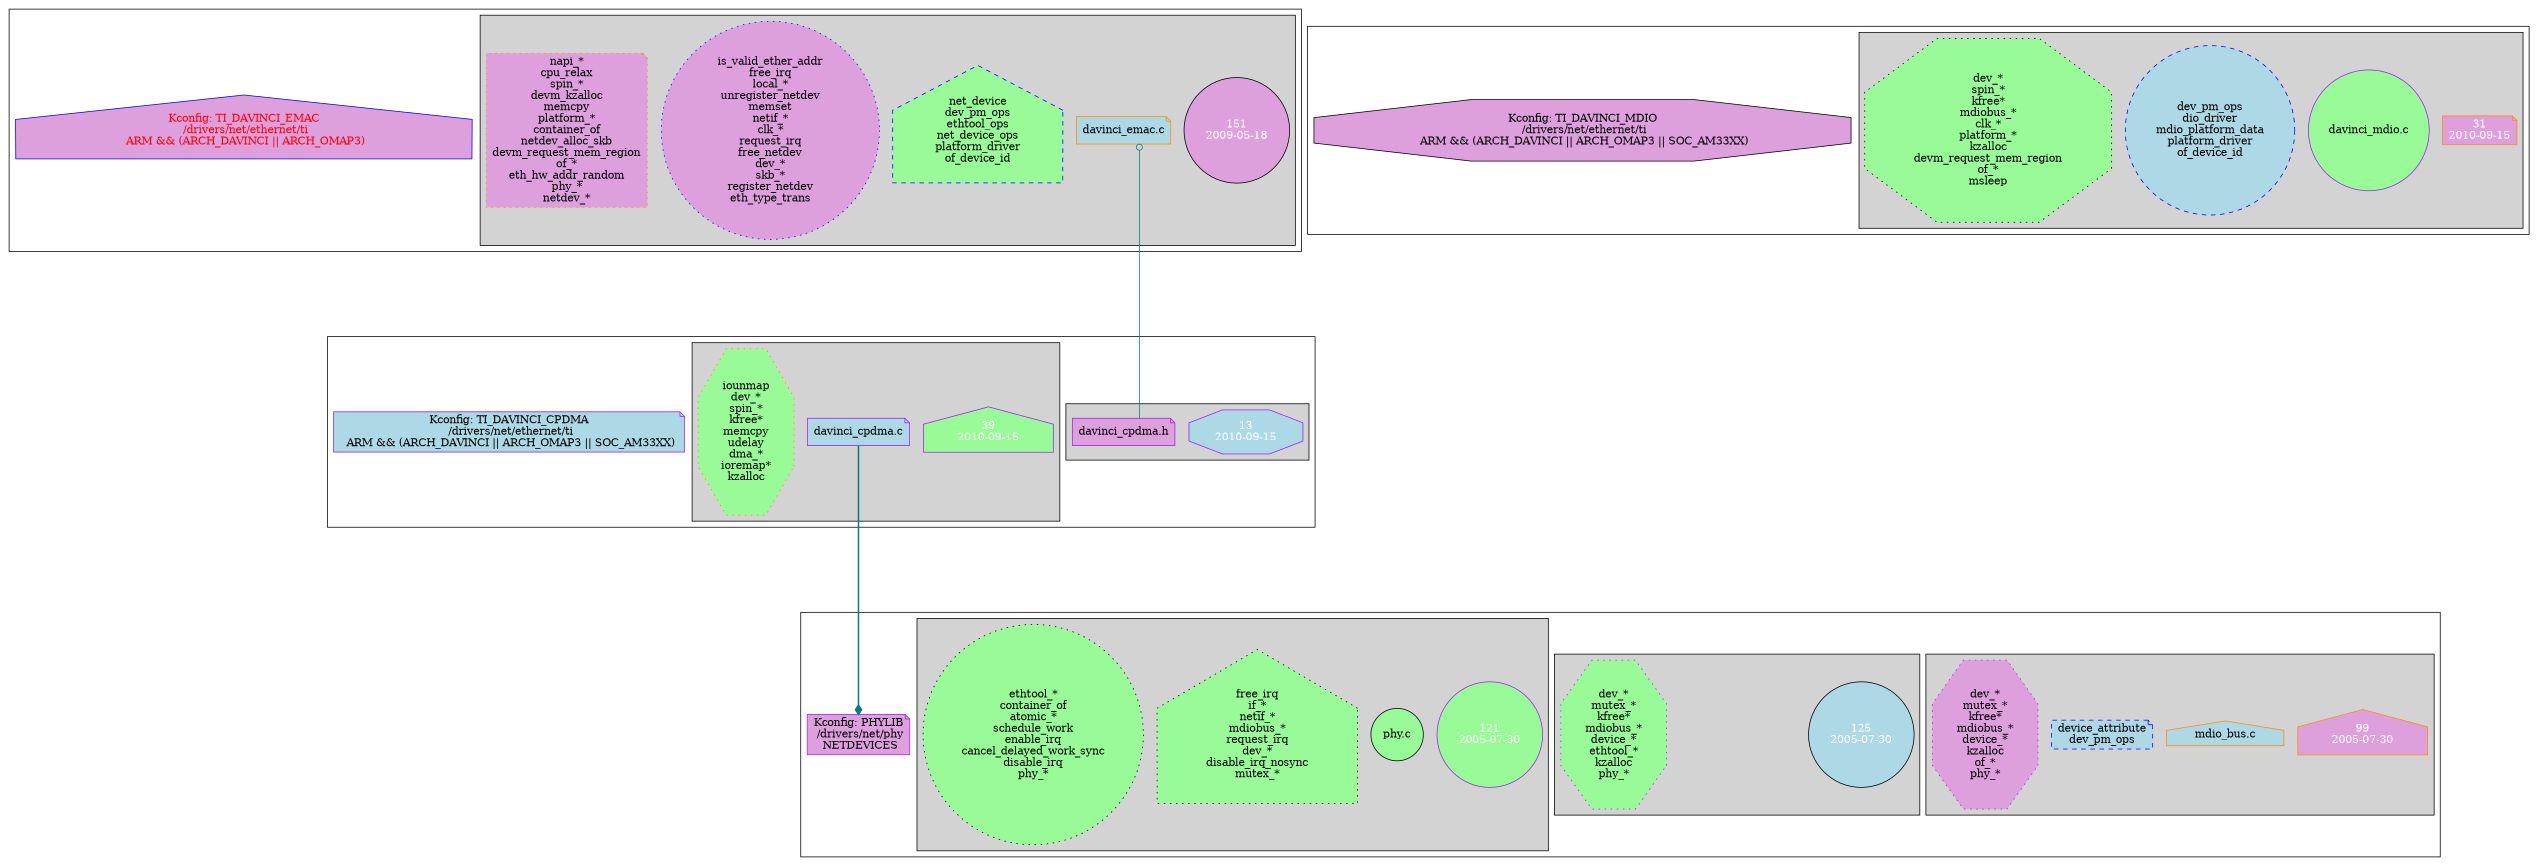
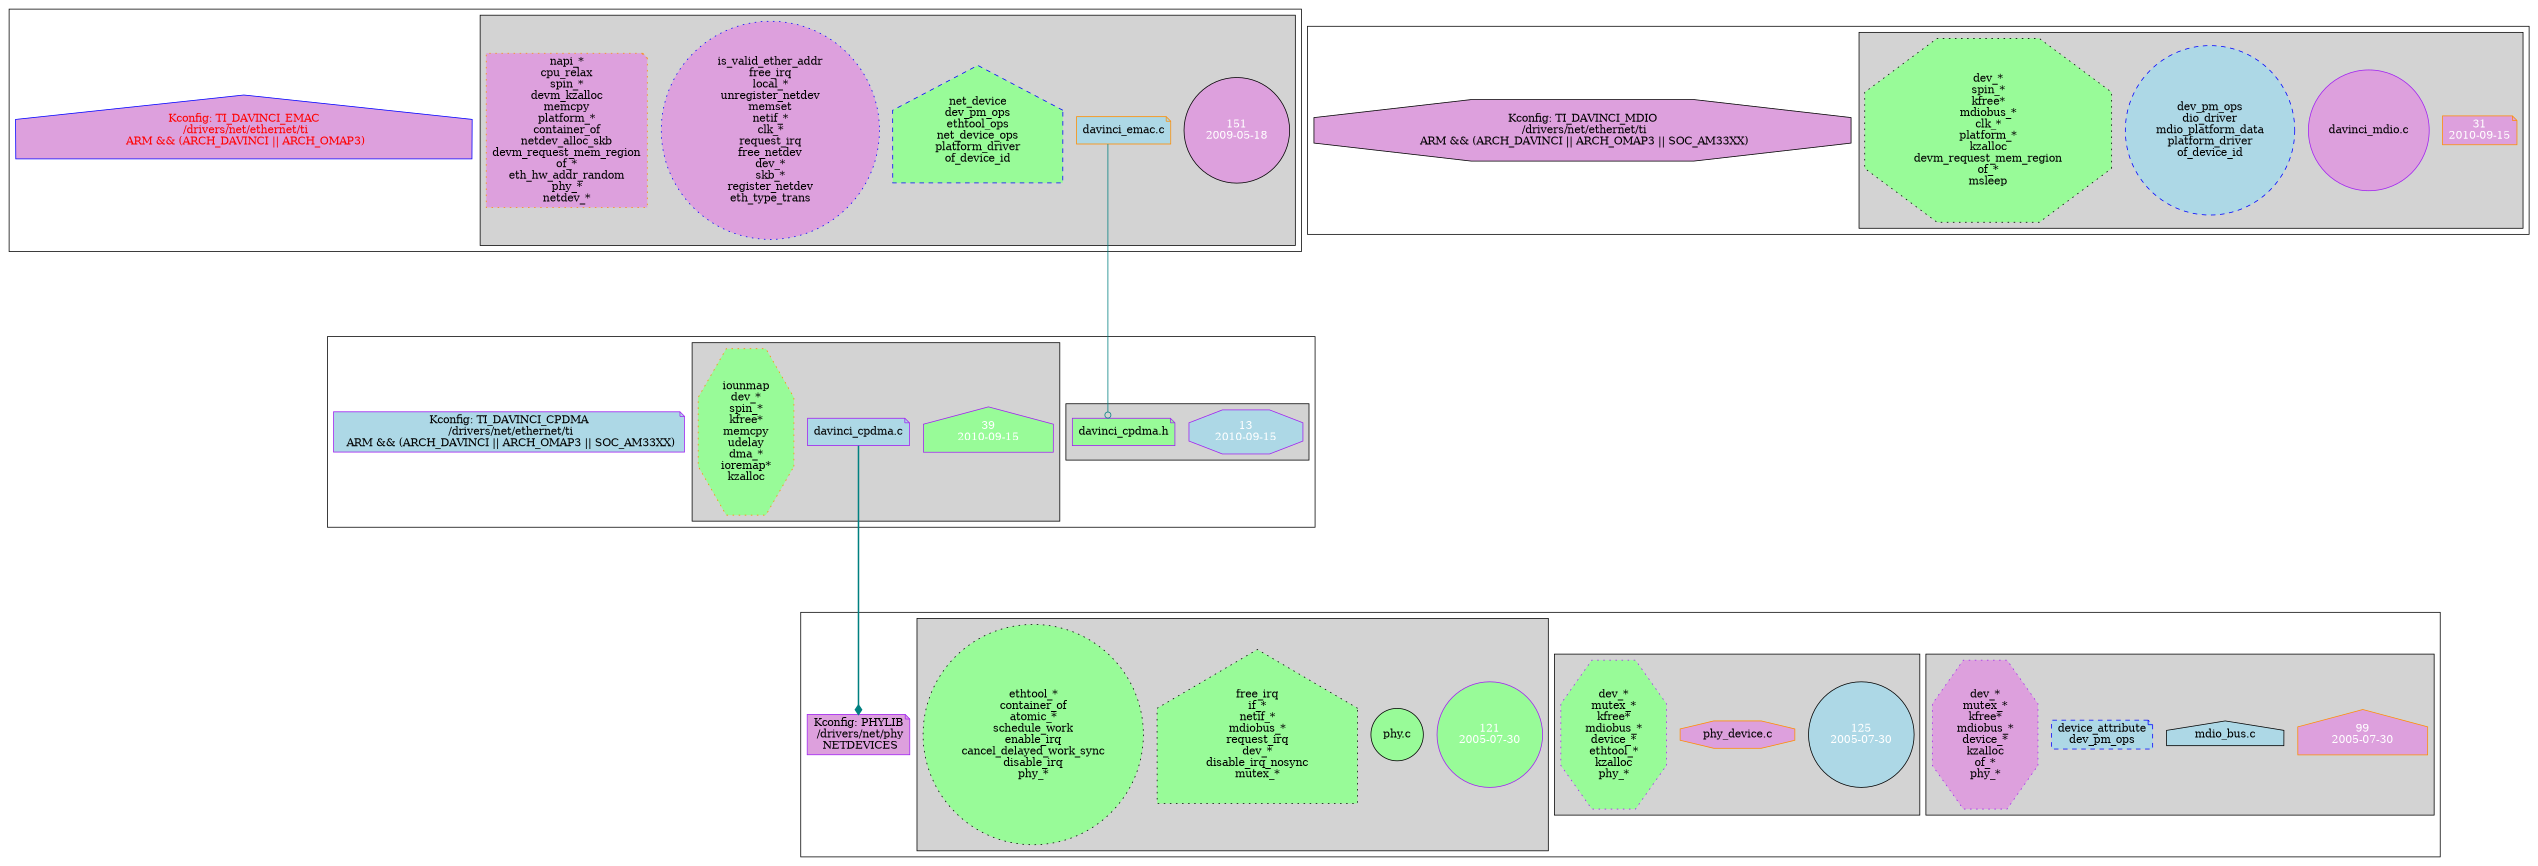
(2369, 130) -> (2369, 130)
(1139, 284) -> (1108, 278)
(1124, 432) -> (1124, 432)
none -> (1737, 735)
(2225, 735) -> (2225, 735)
